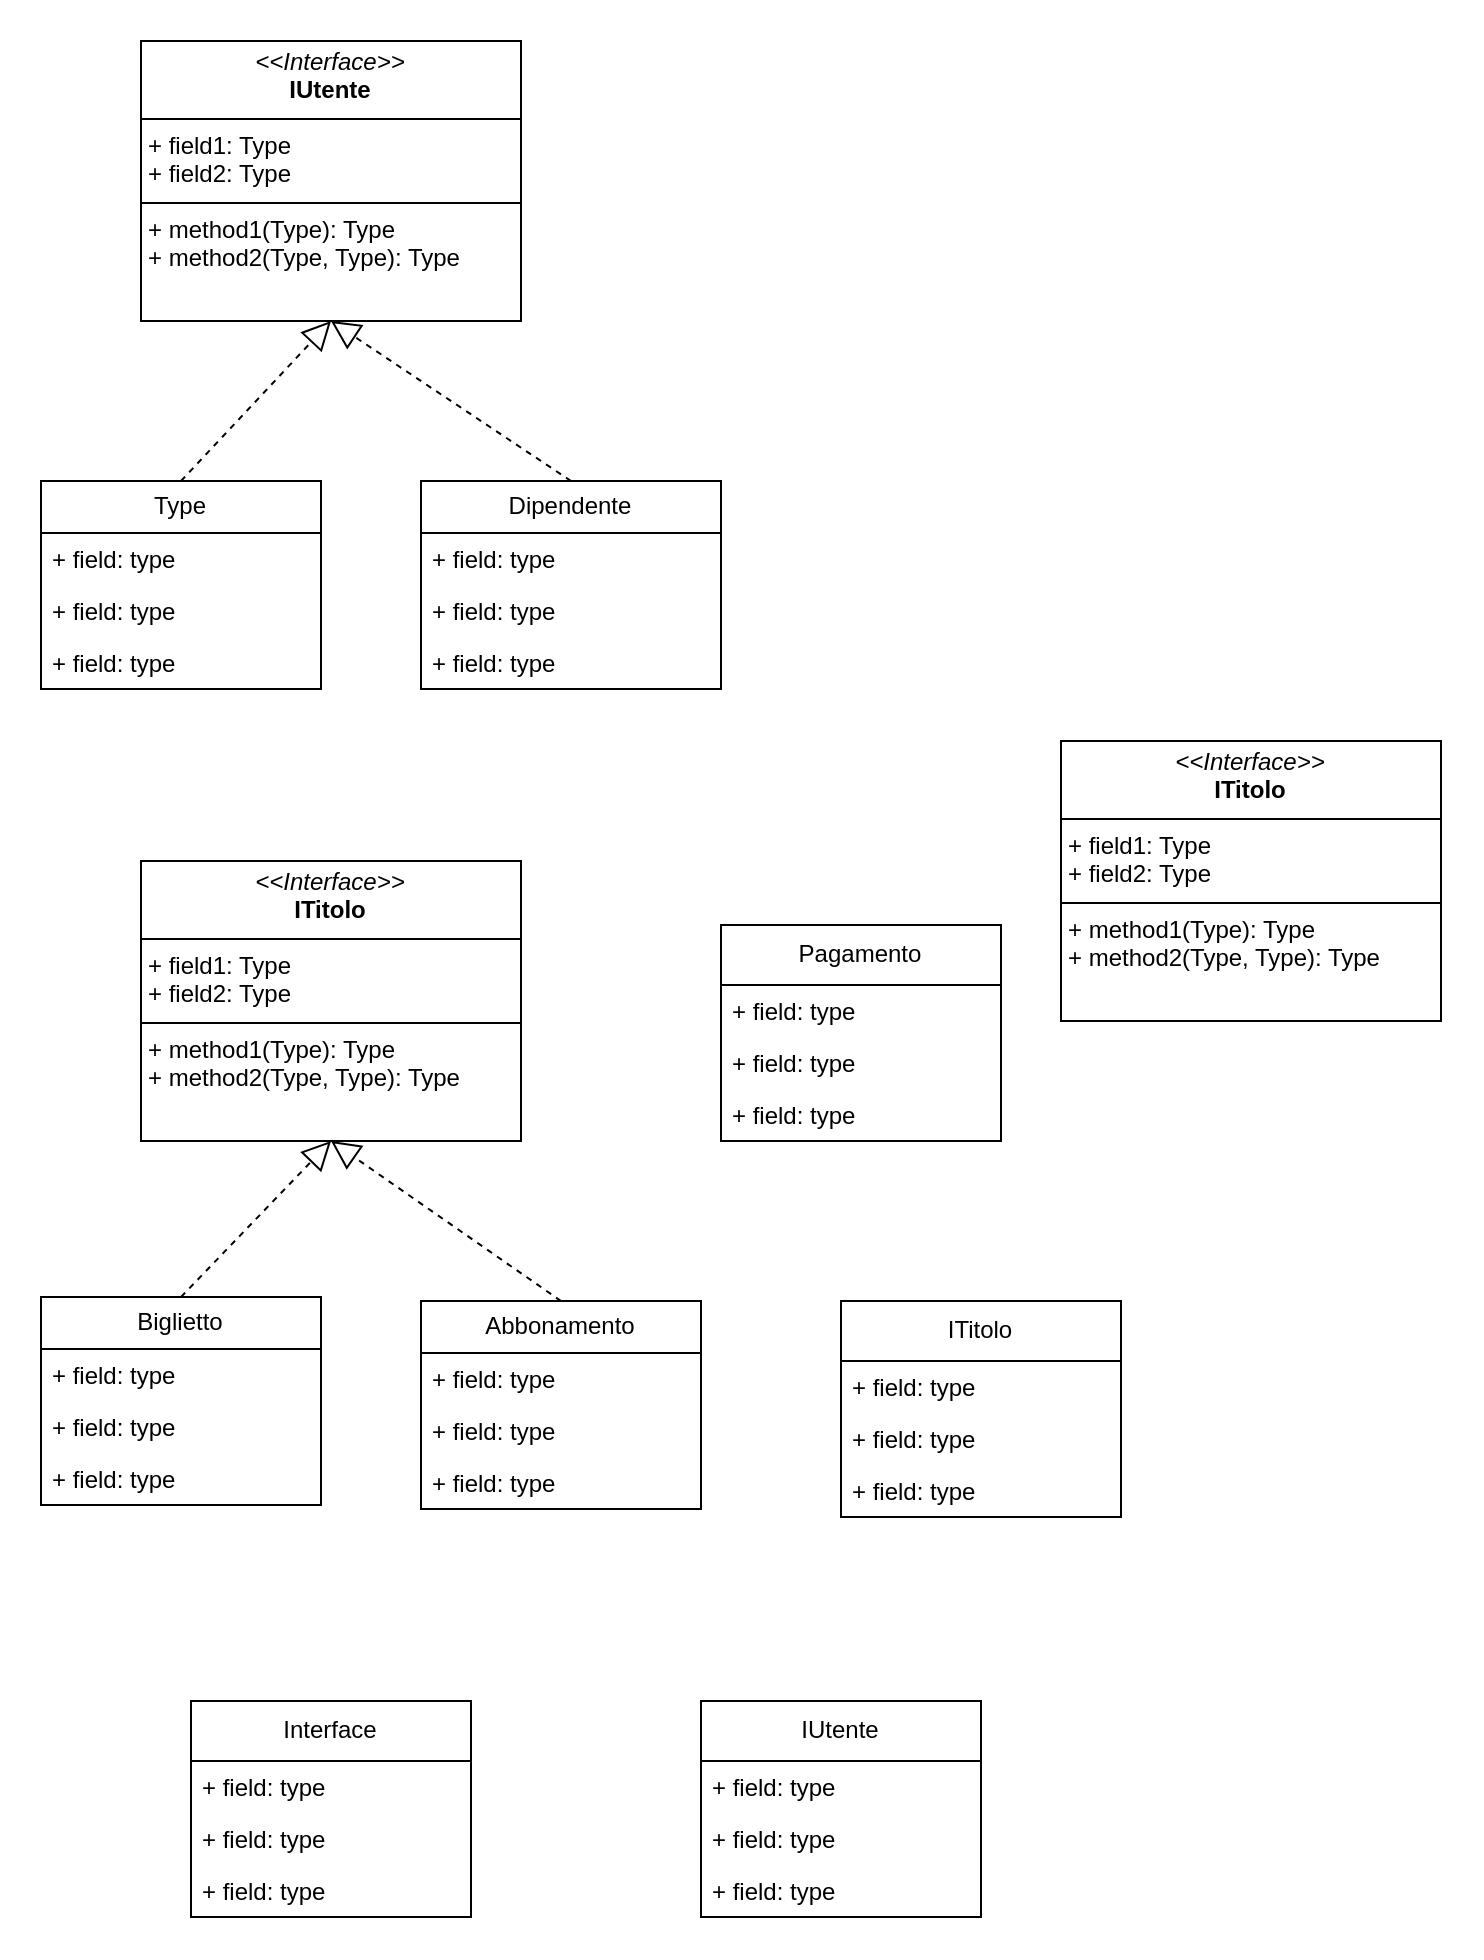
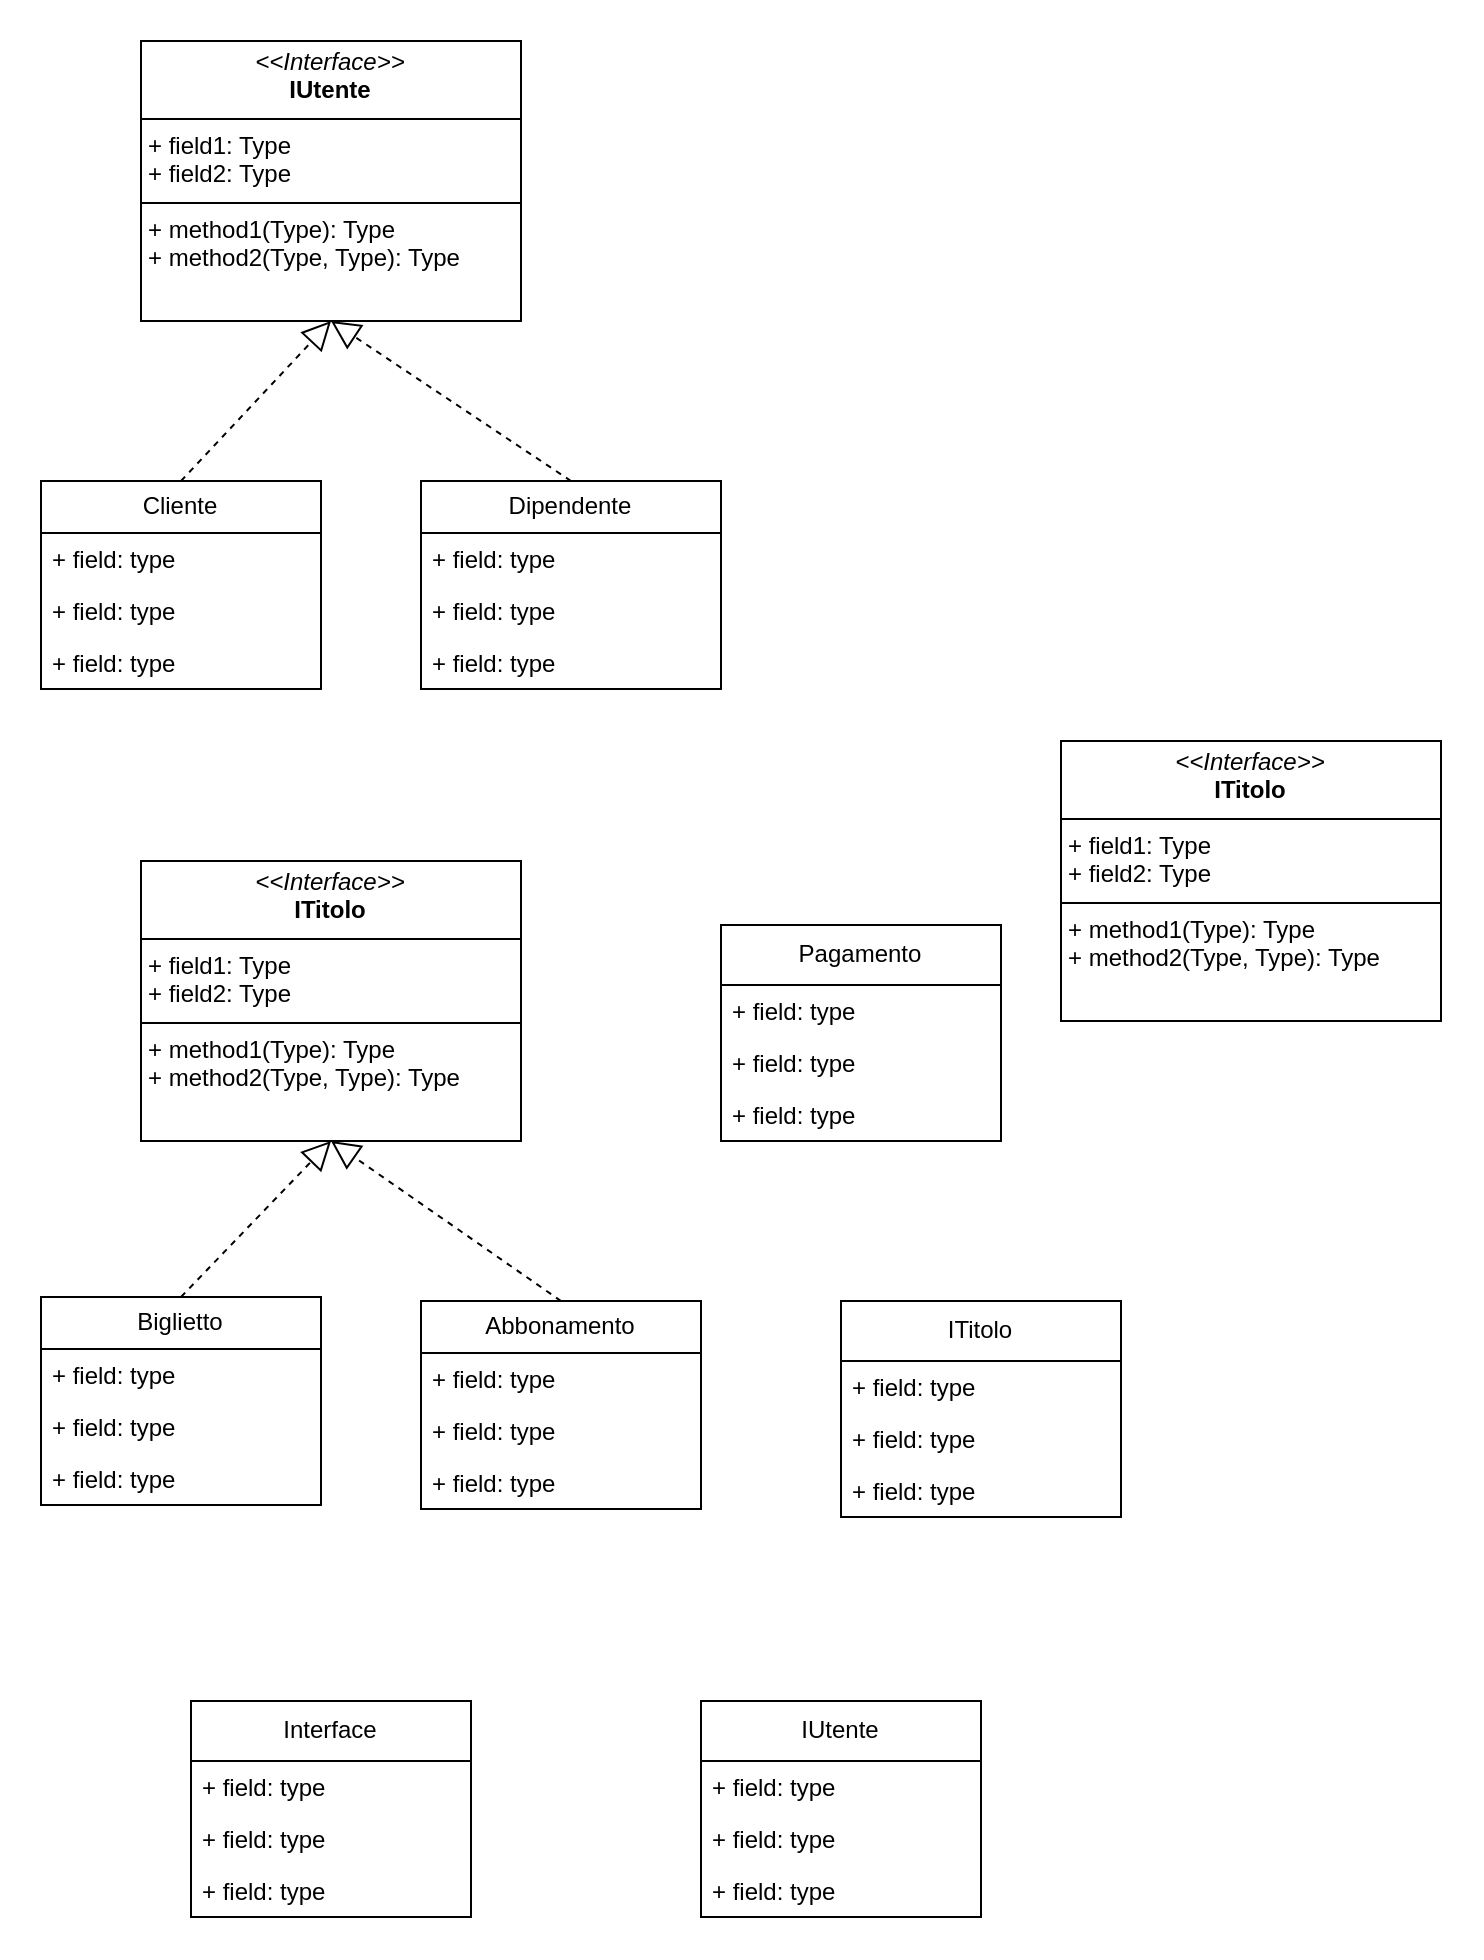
(181, 507) -> (181, 507)
